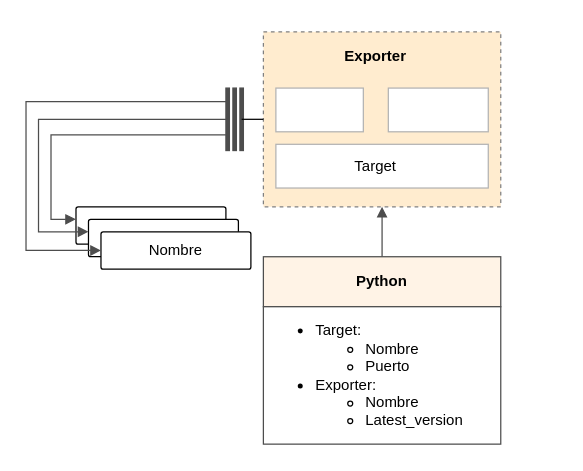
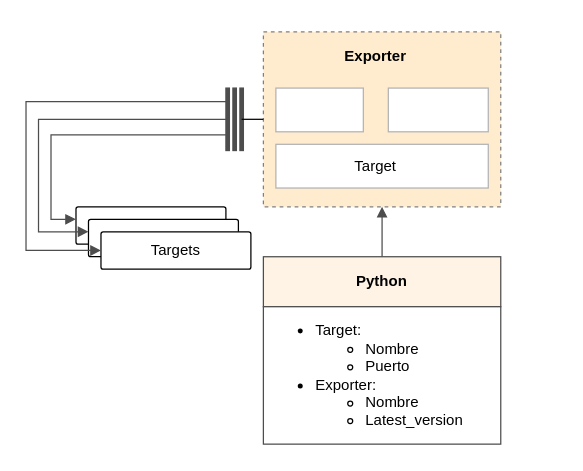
(176, 251) -> (176, 251)
